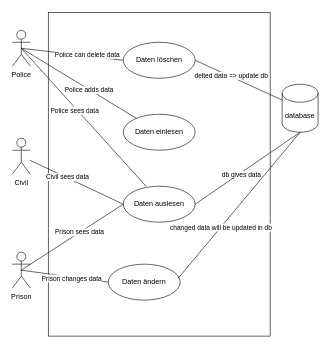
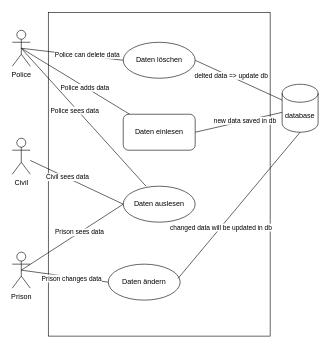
none -> (238, 122)
(159, 132) -> (159, 132)
(244, 171) -> none
